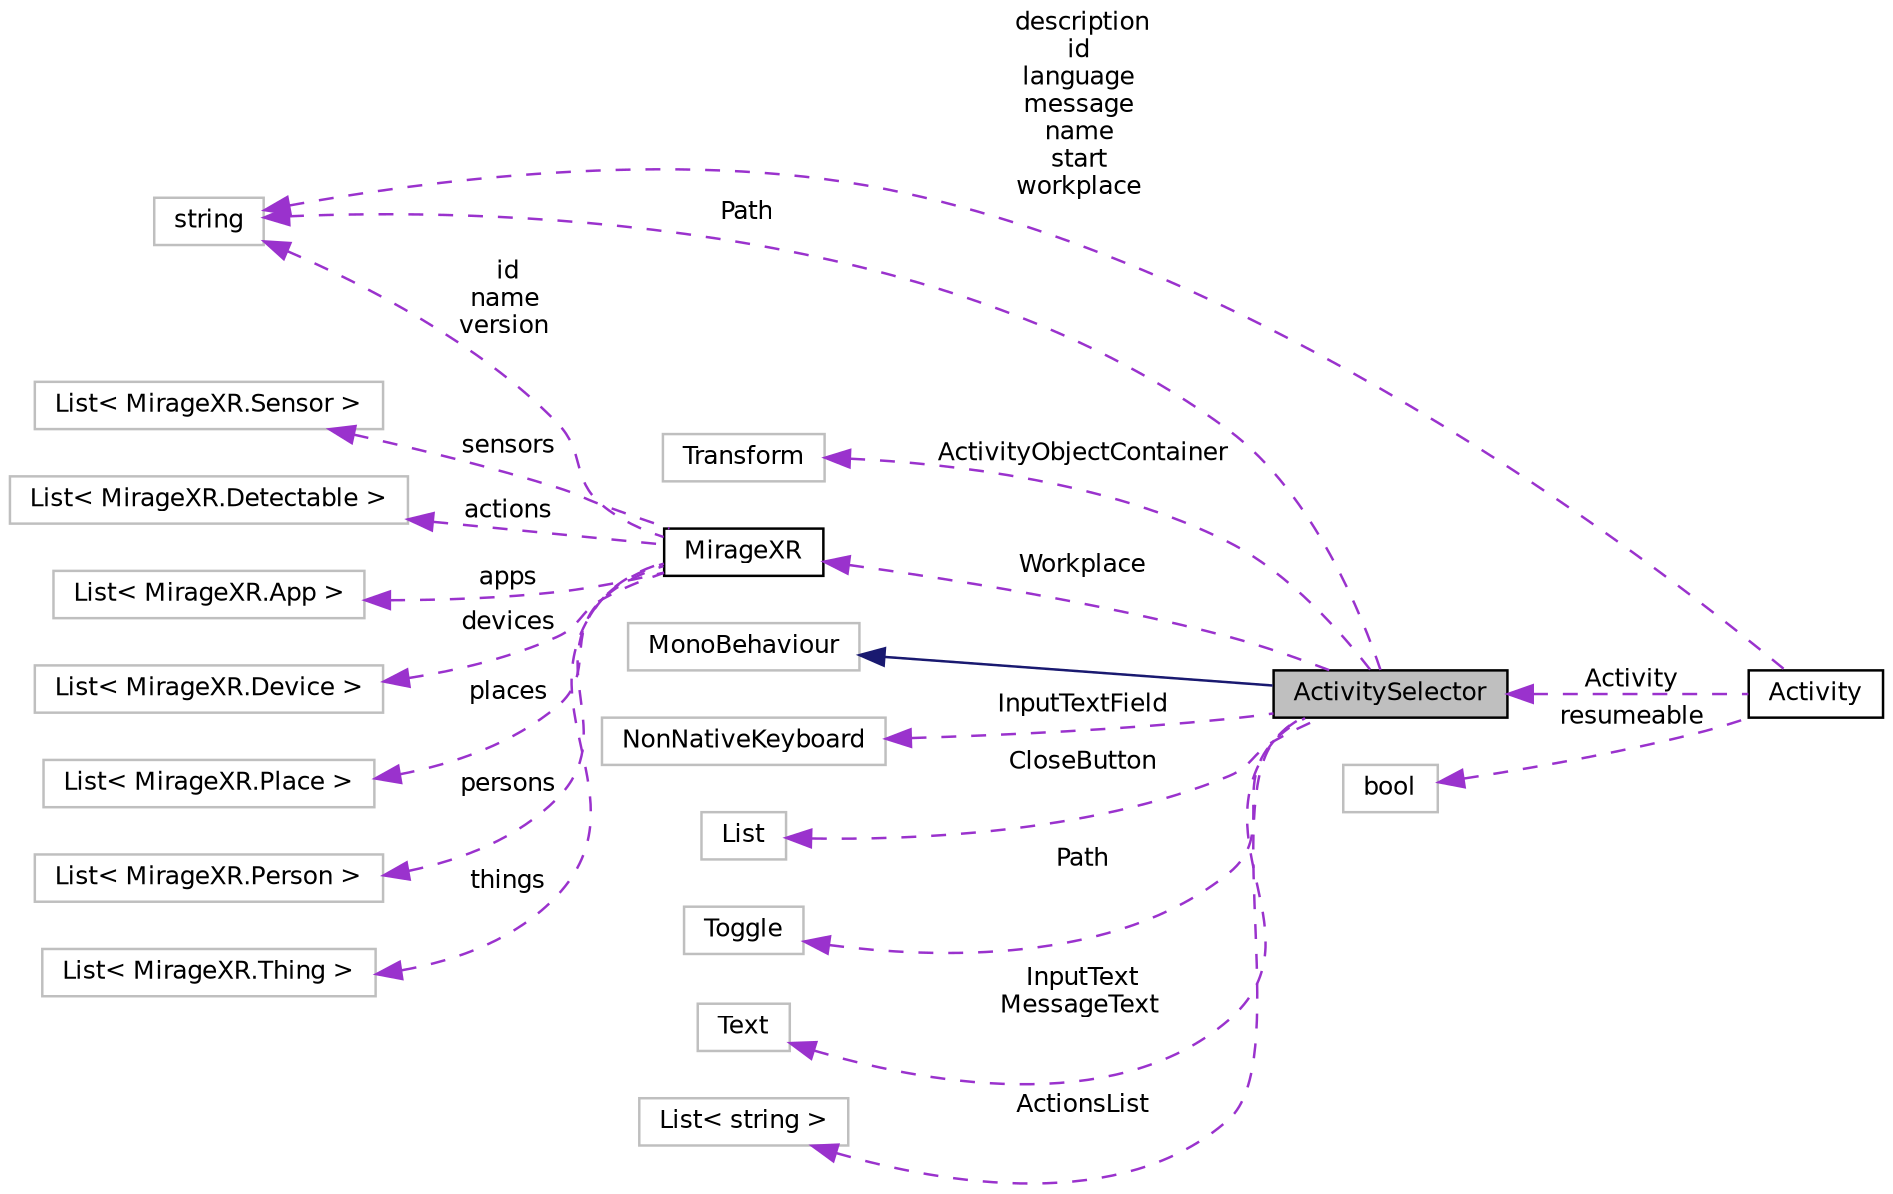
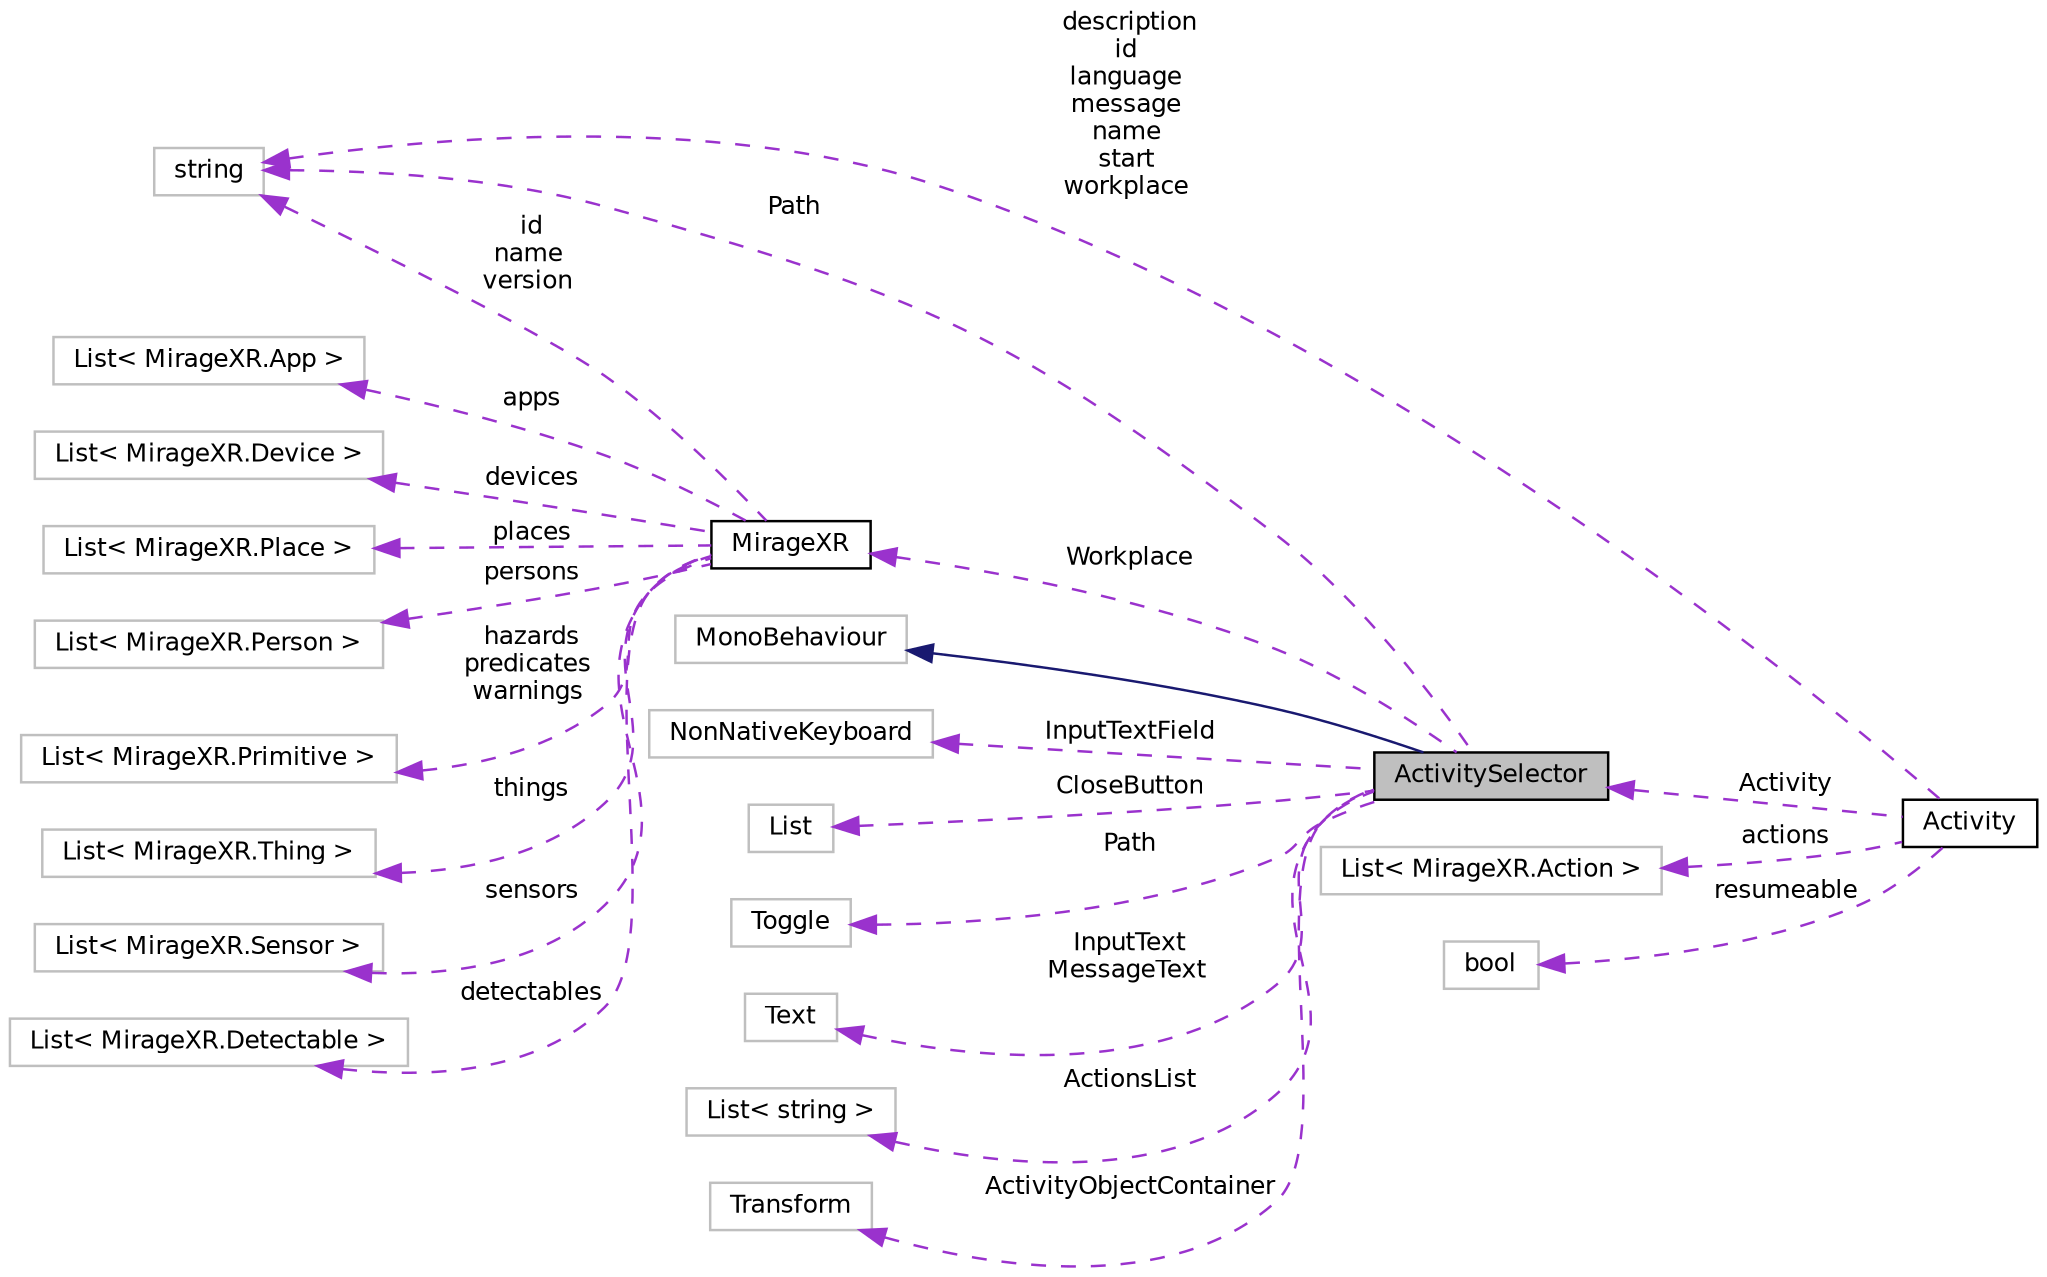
(505, 511) -> (529, 994)
none -> (209, 759)
none -> (1491, 871)
